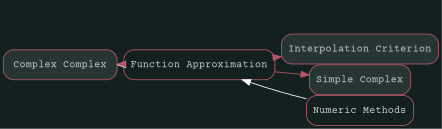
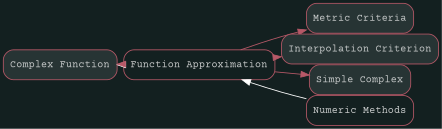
none -> (360, 18)
(60, 65) -> (60, 65)
